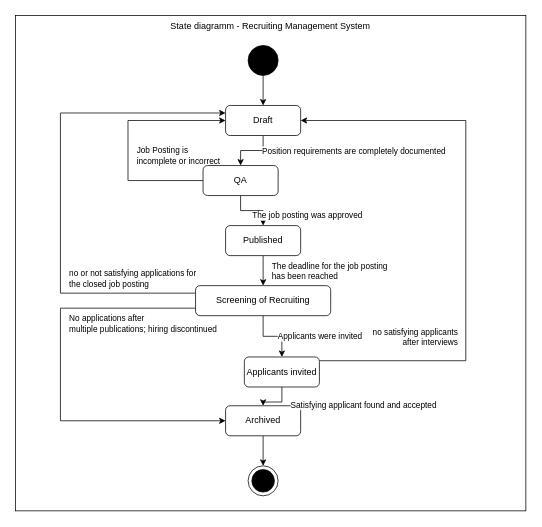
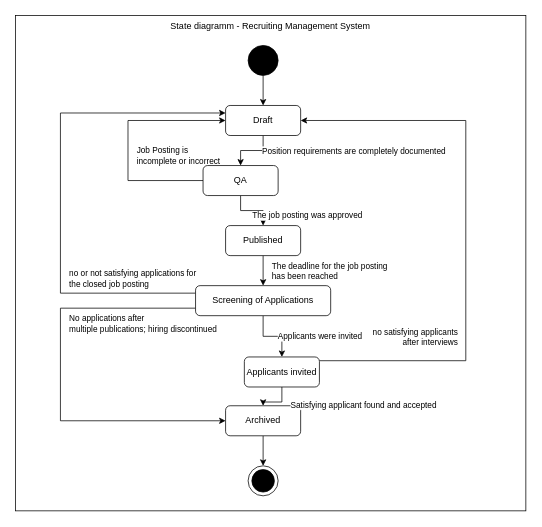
(263, 300) -> (263, 300)
